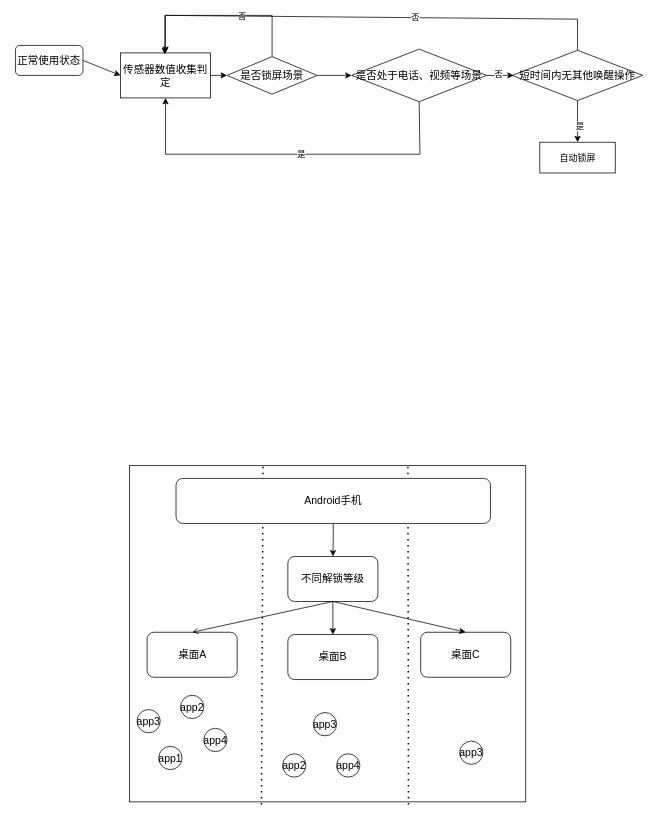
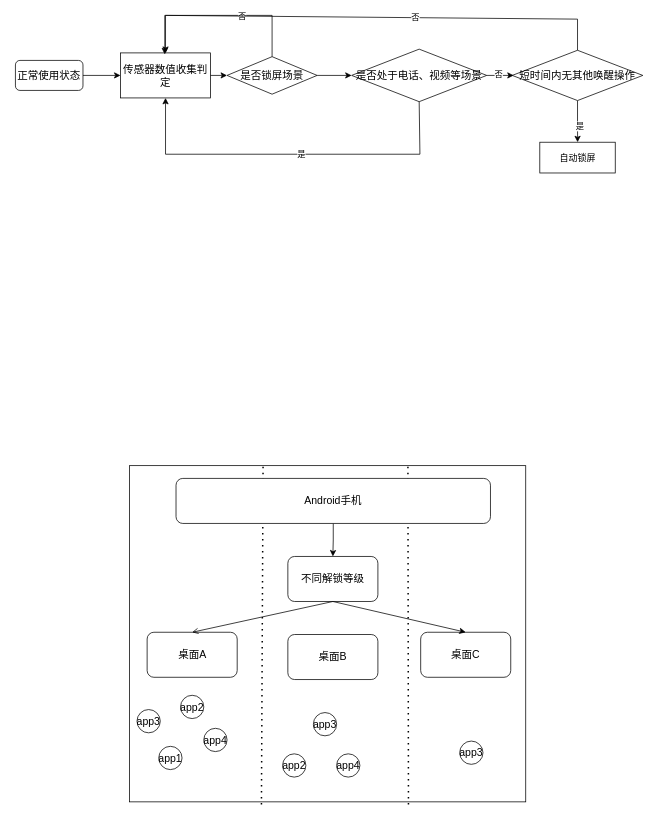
(49, 60) -> (49, 75)
(333, 627) -> none
